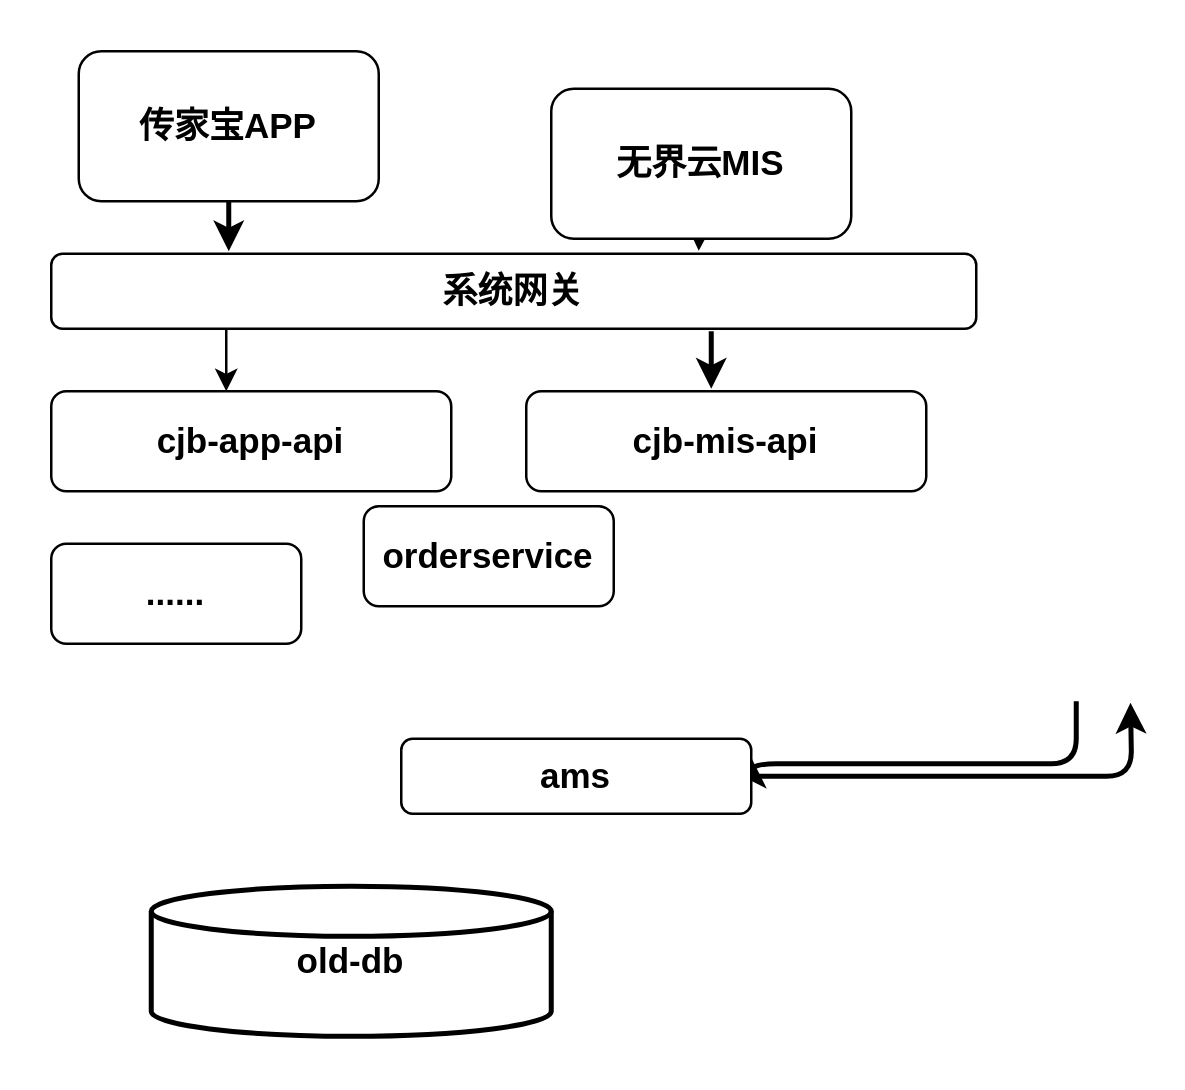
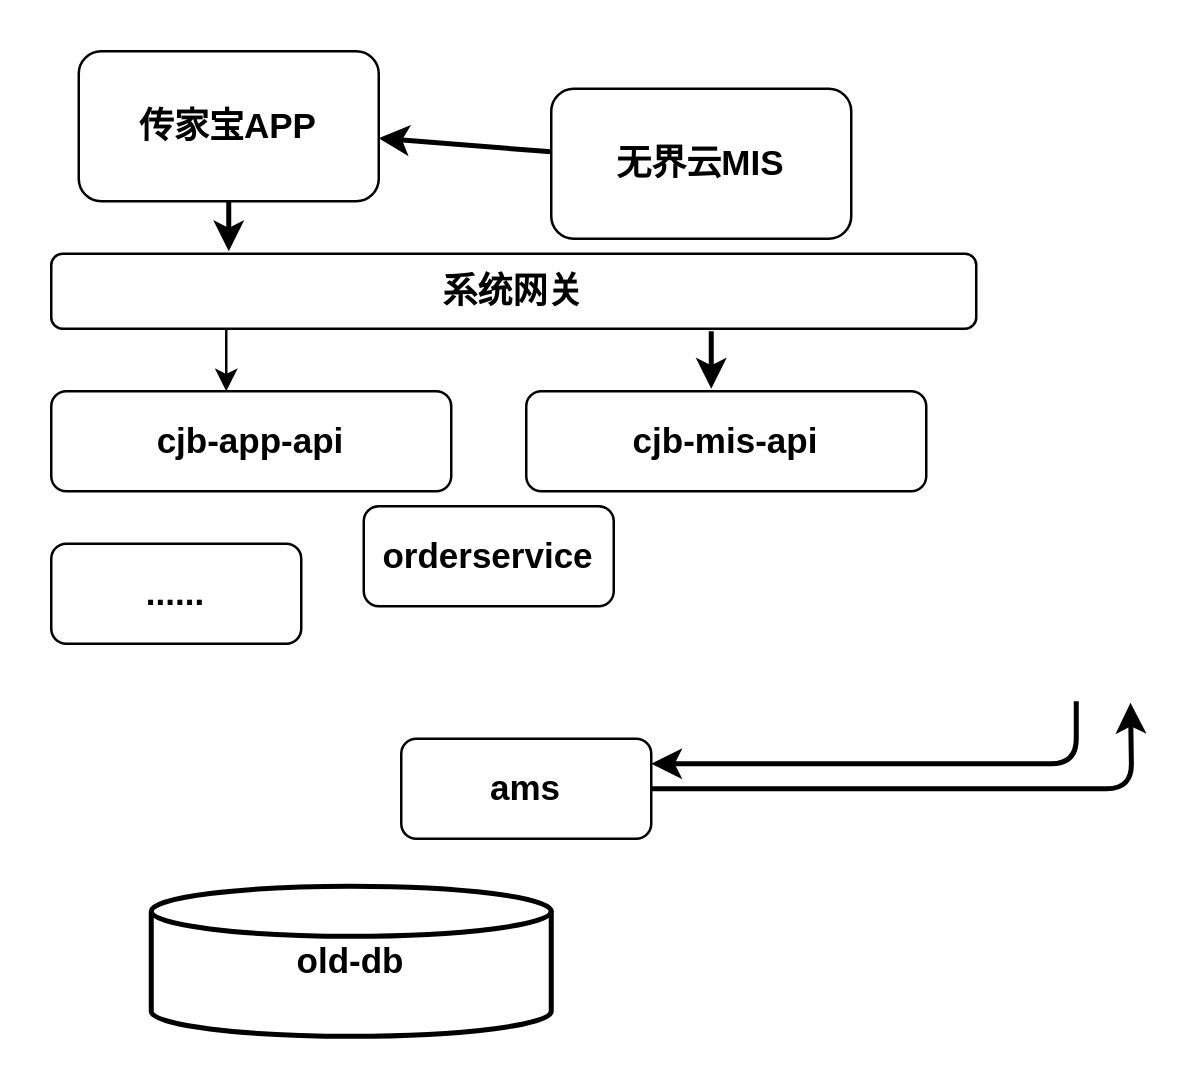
(699, 239) -> (475, 146)
(576, 776) -> (526, 789)
